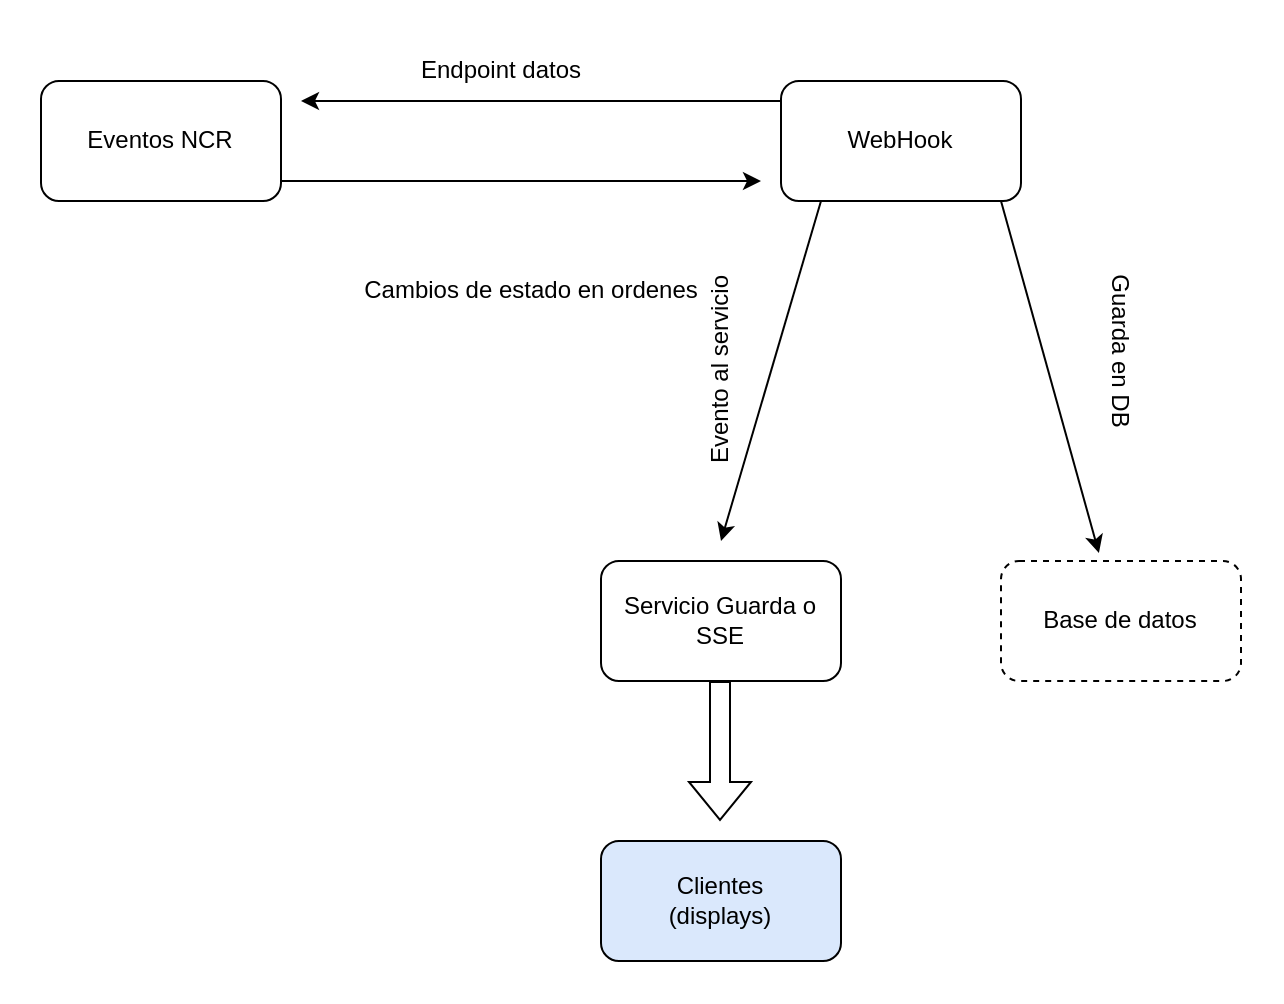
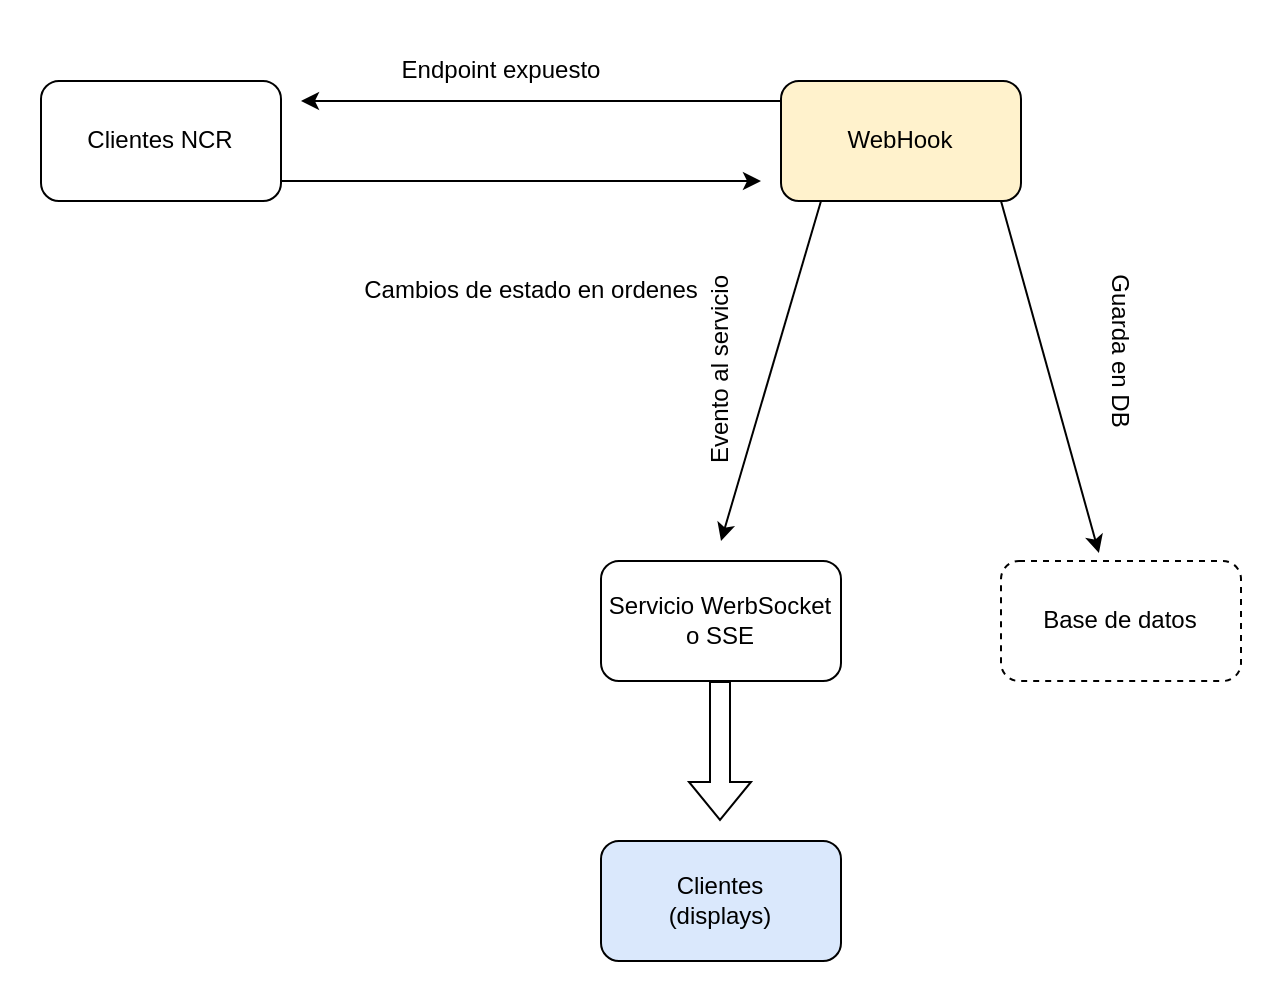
(502, 71) -> (502, 71)
(161, 141) -> (161, 141)
(901, 141) -> (901, 141)
(721, 621) -> (721, 621)
